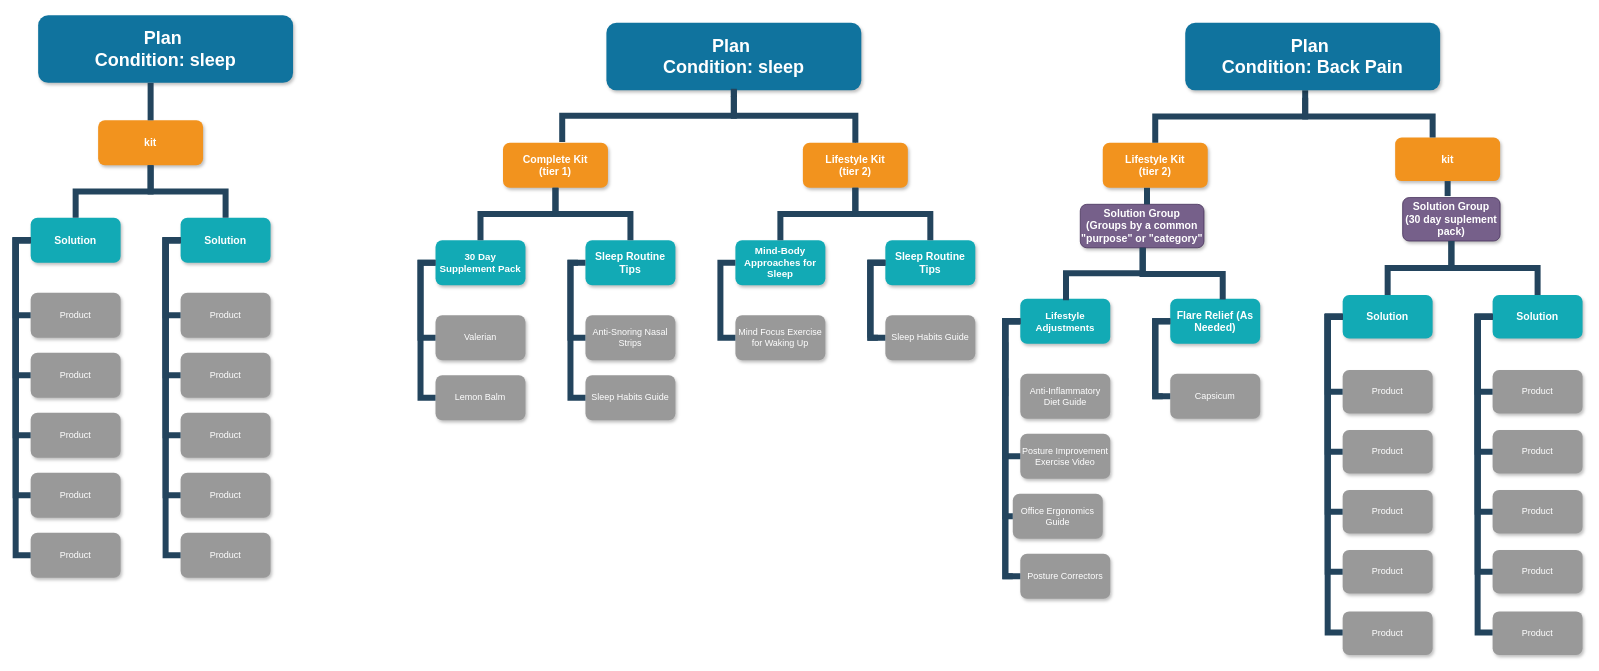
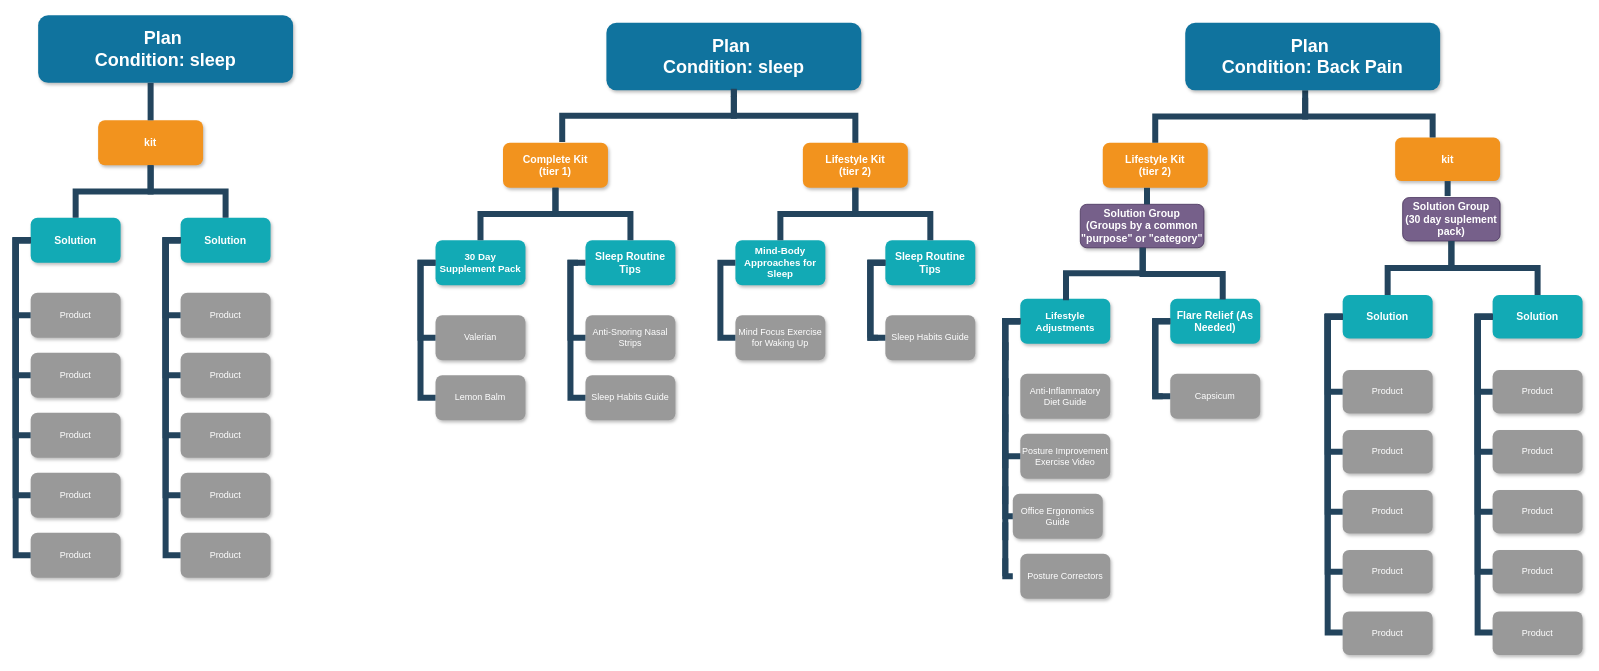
(1016, 576) -> (1016, 576)
